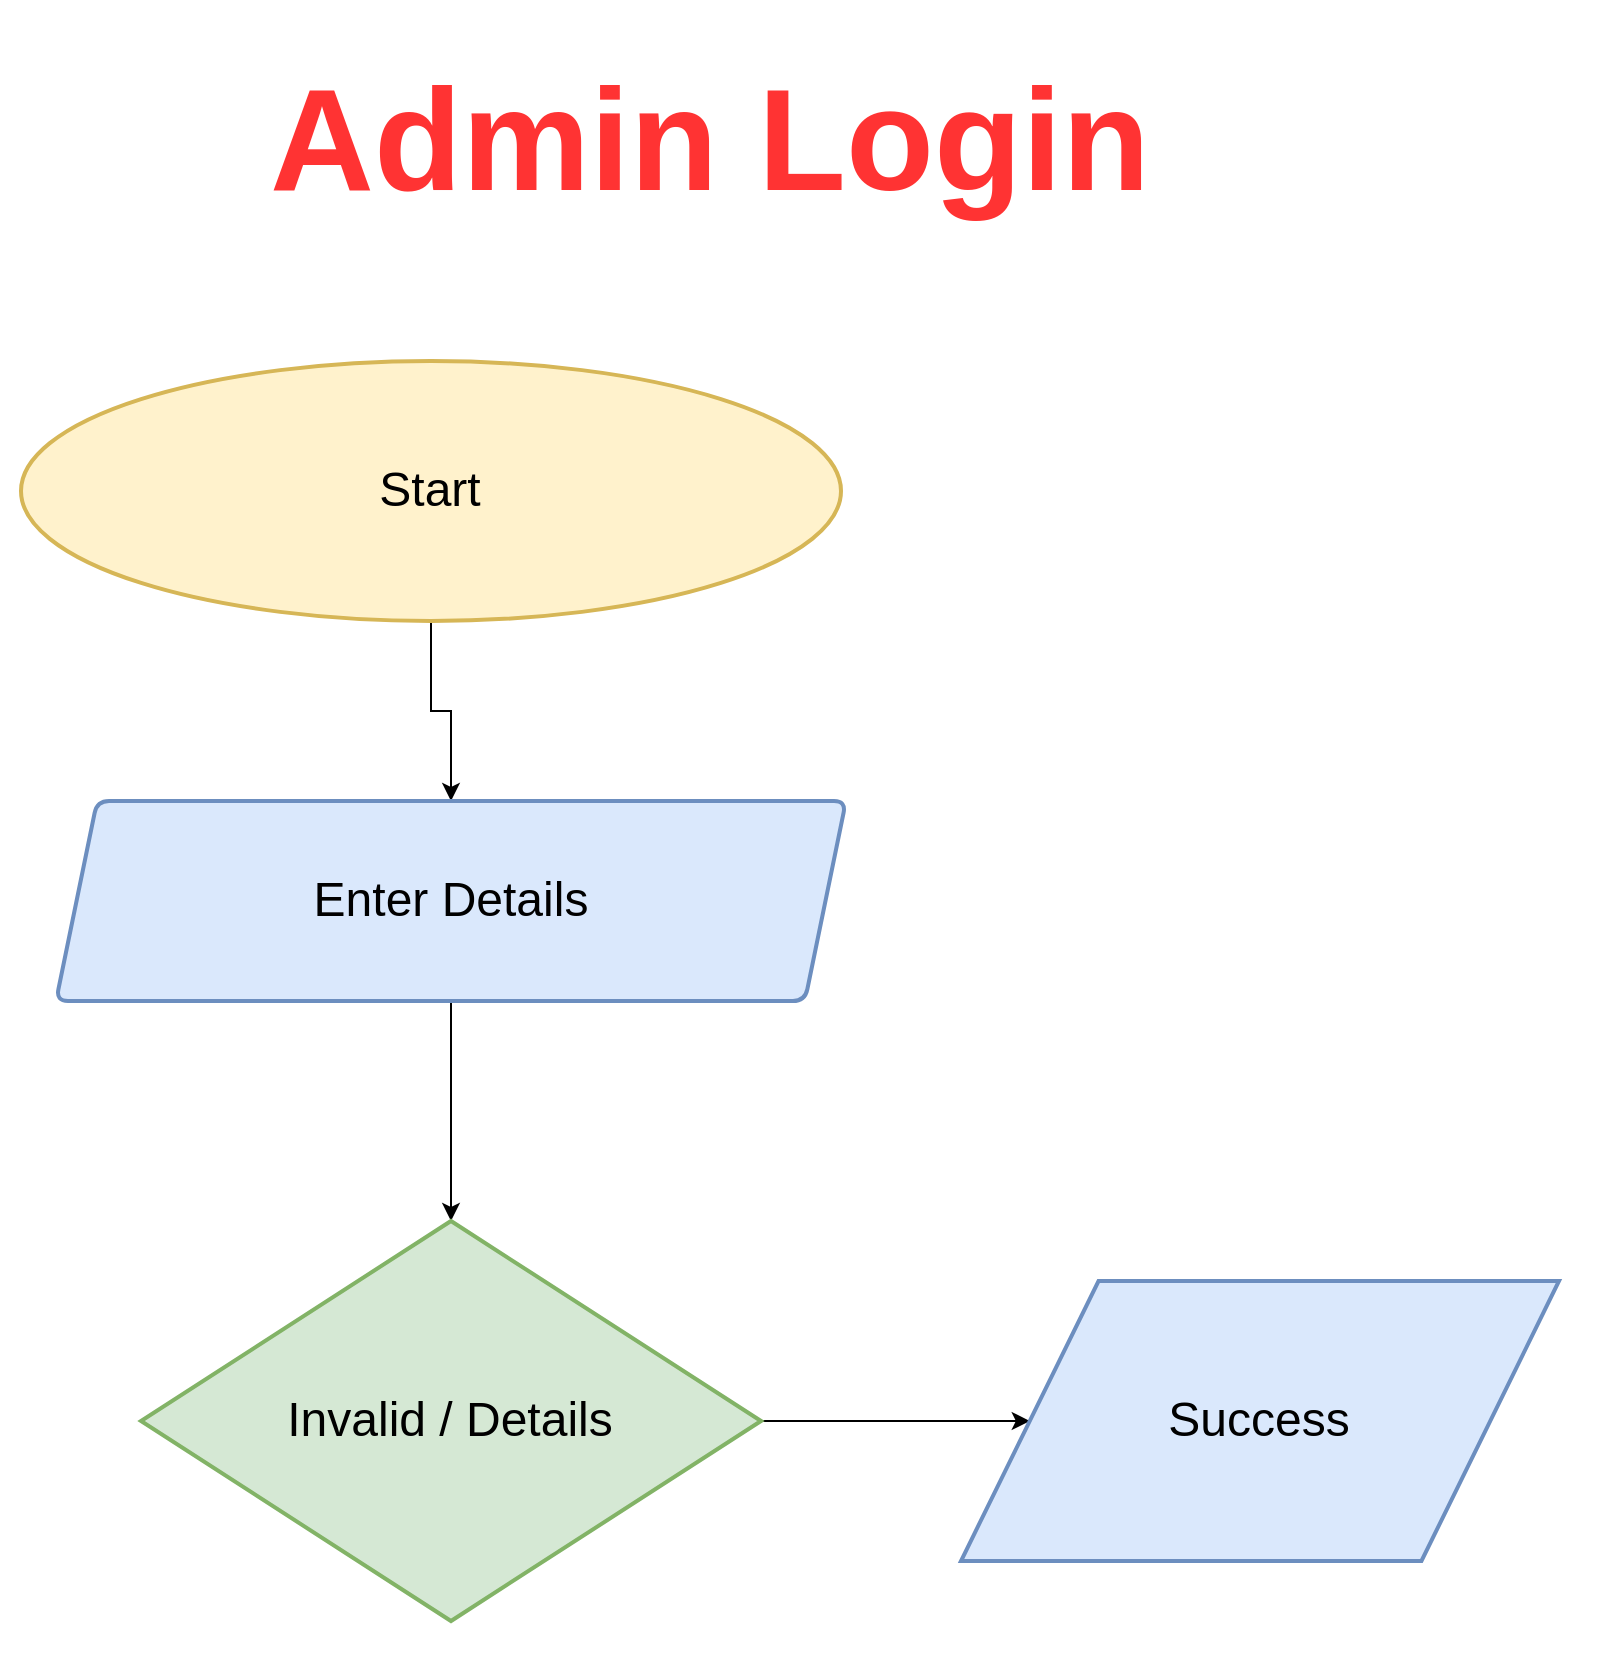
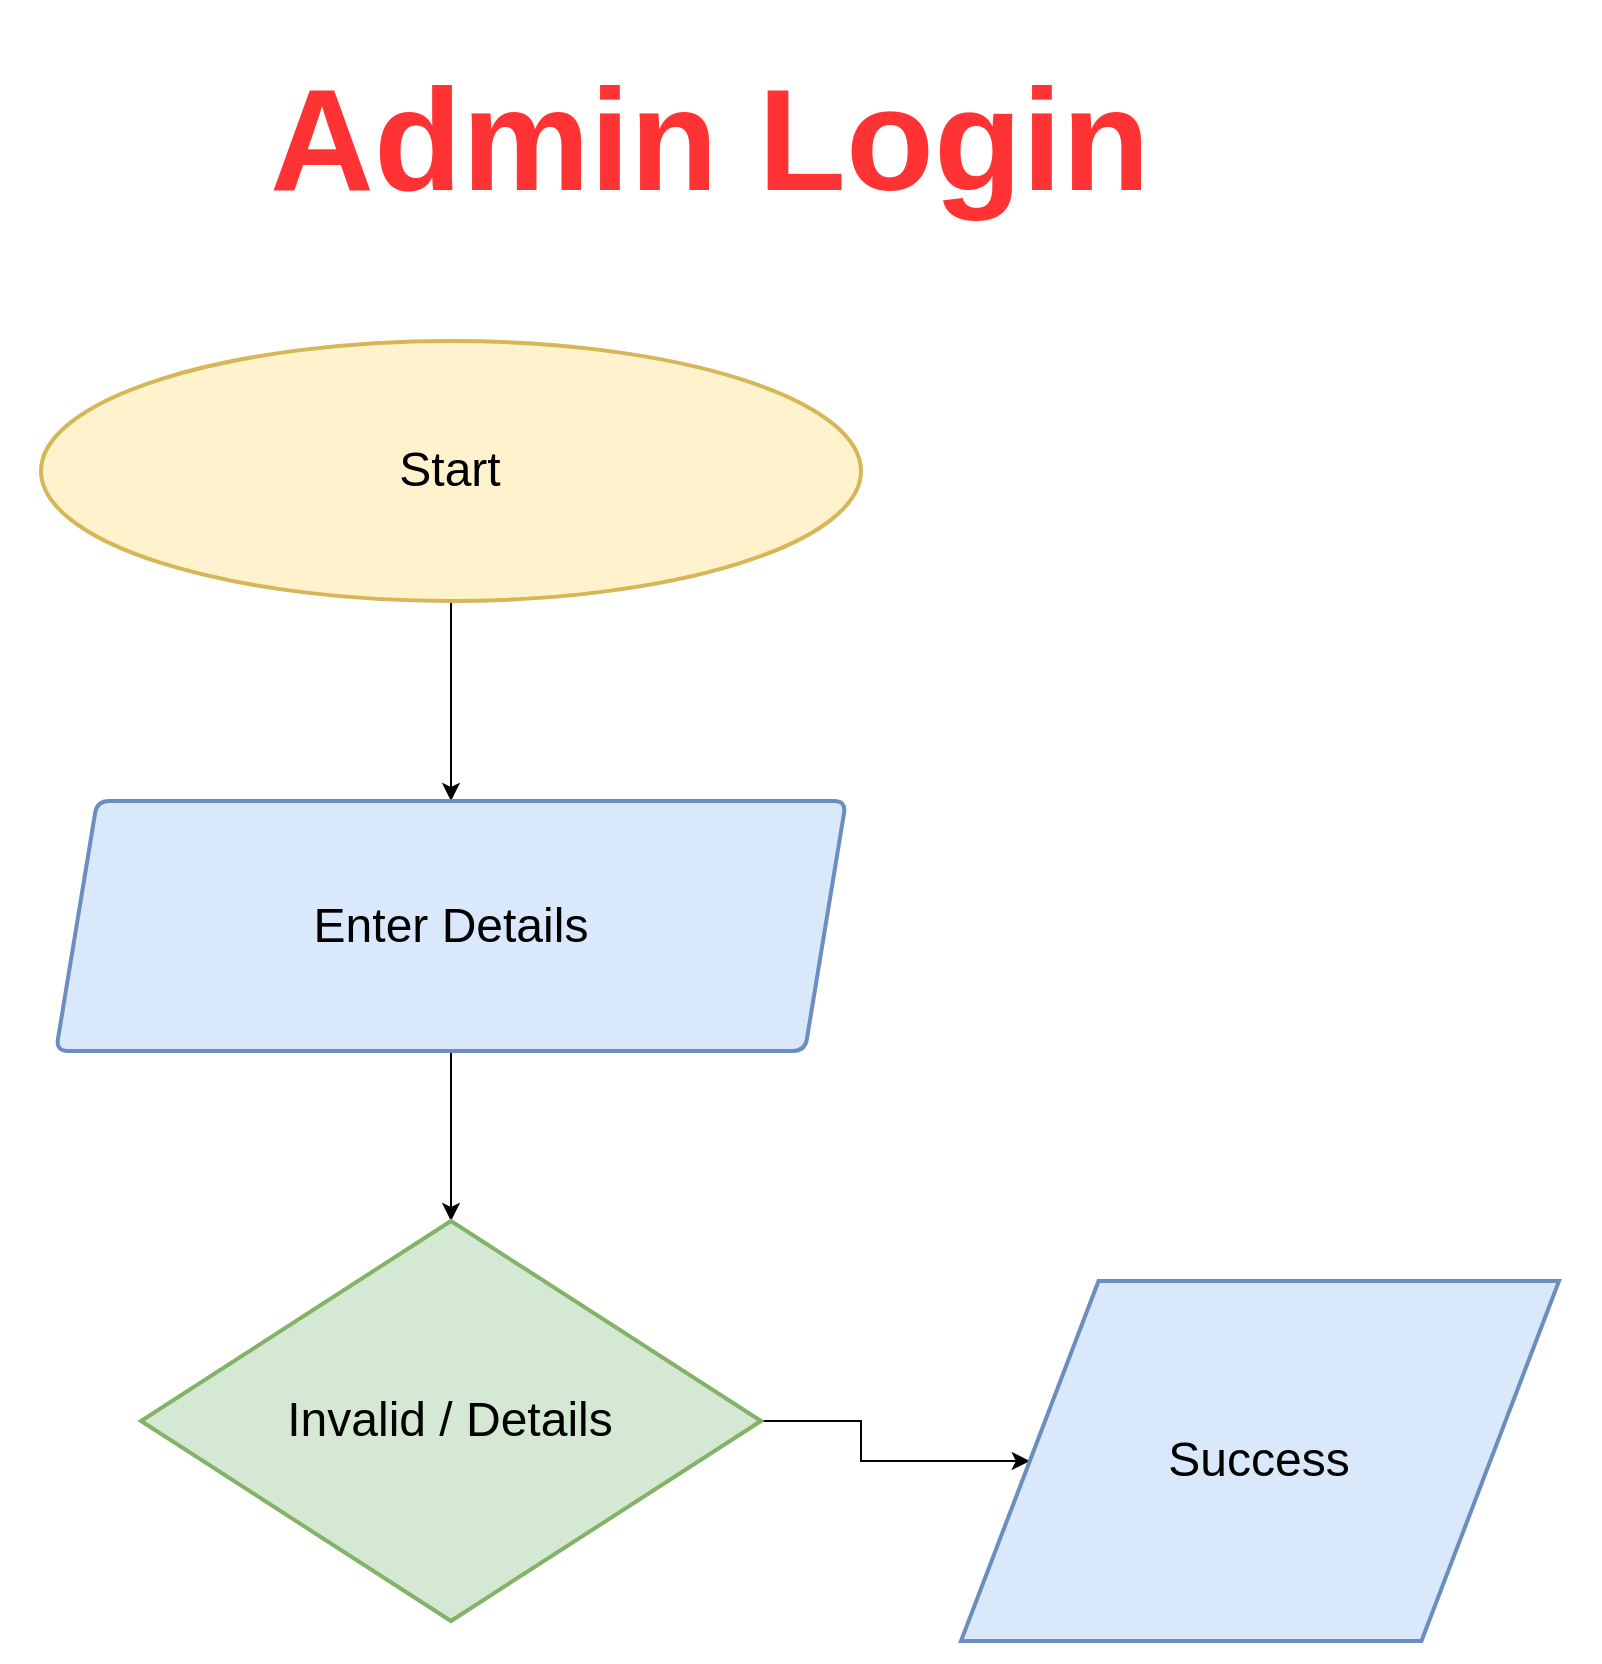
(431, 491) -> (451, 471)
(451, 901) -> (451, 926)
(1260, 1421) -> (1260, 1461)
